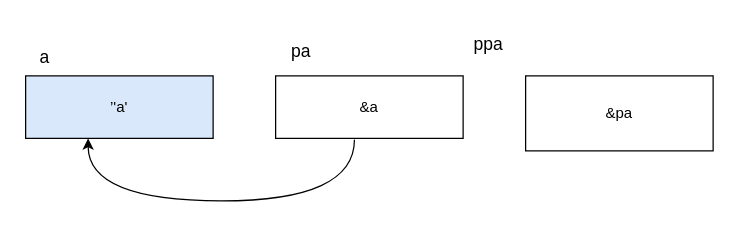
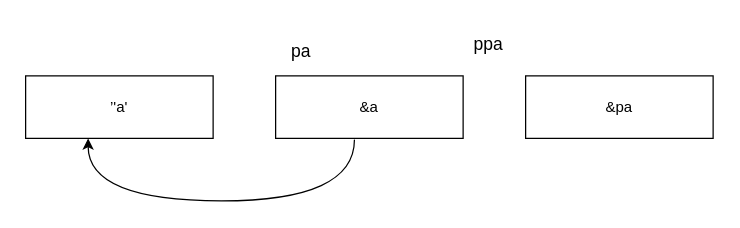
(44, 57) -> none
(119, 107) -> (119, 107)
(619, 113) -> (619, 107)
